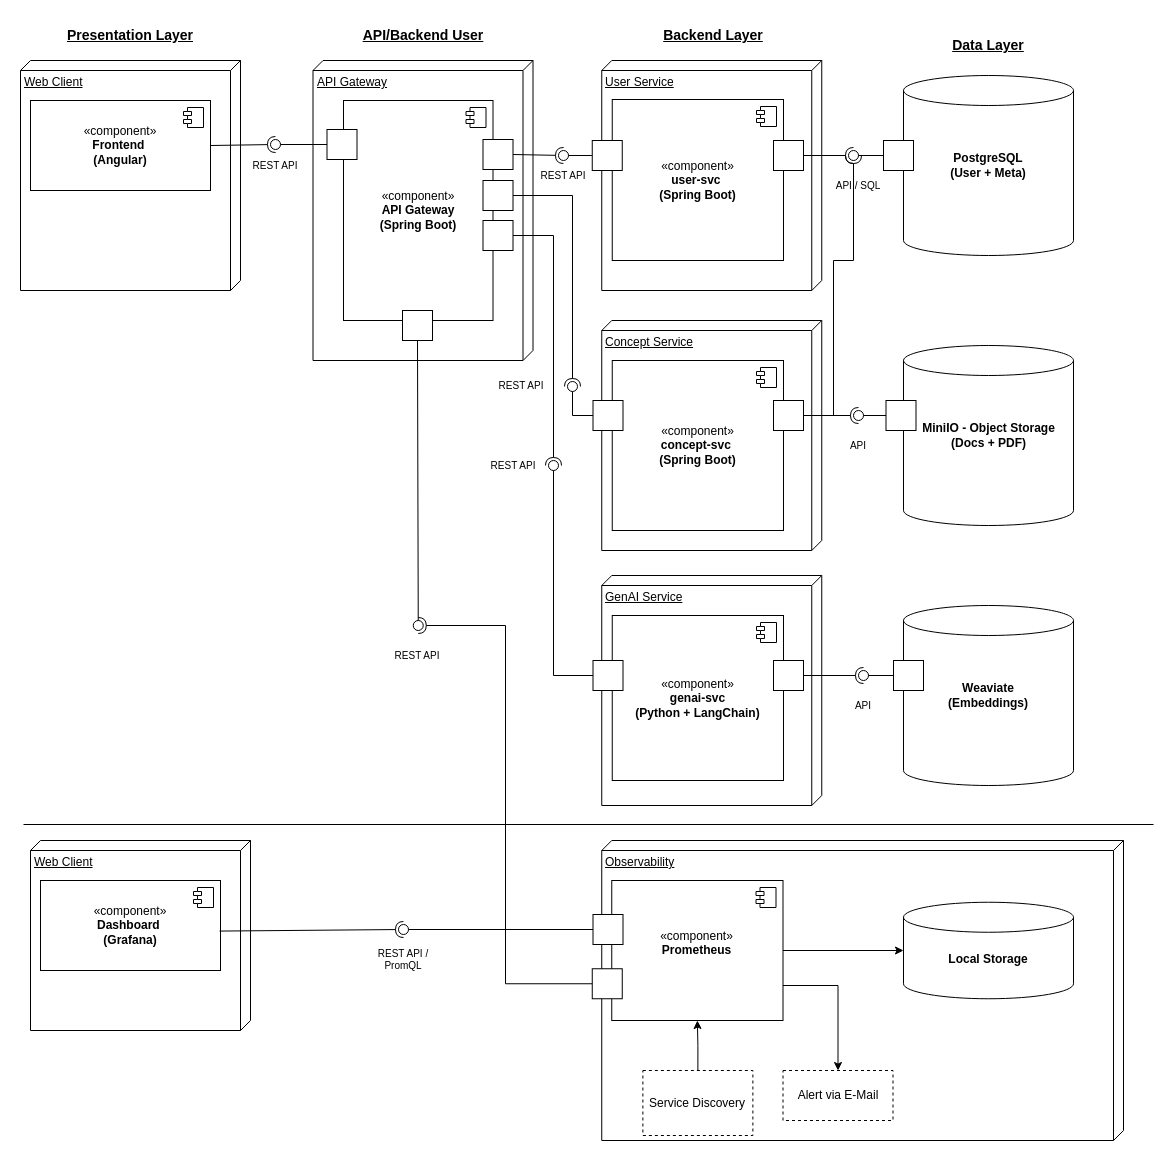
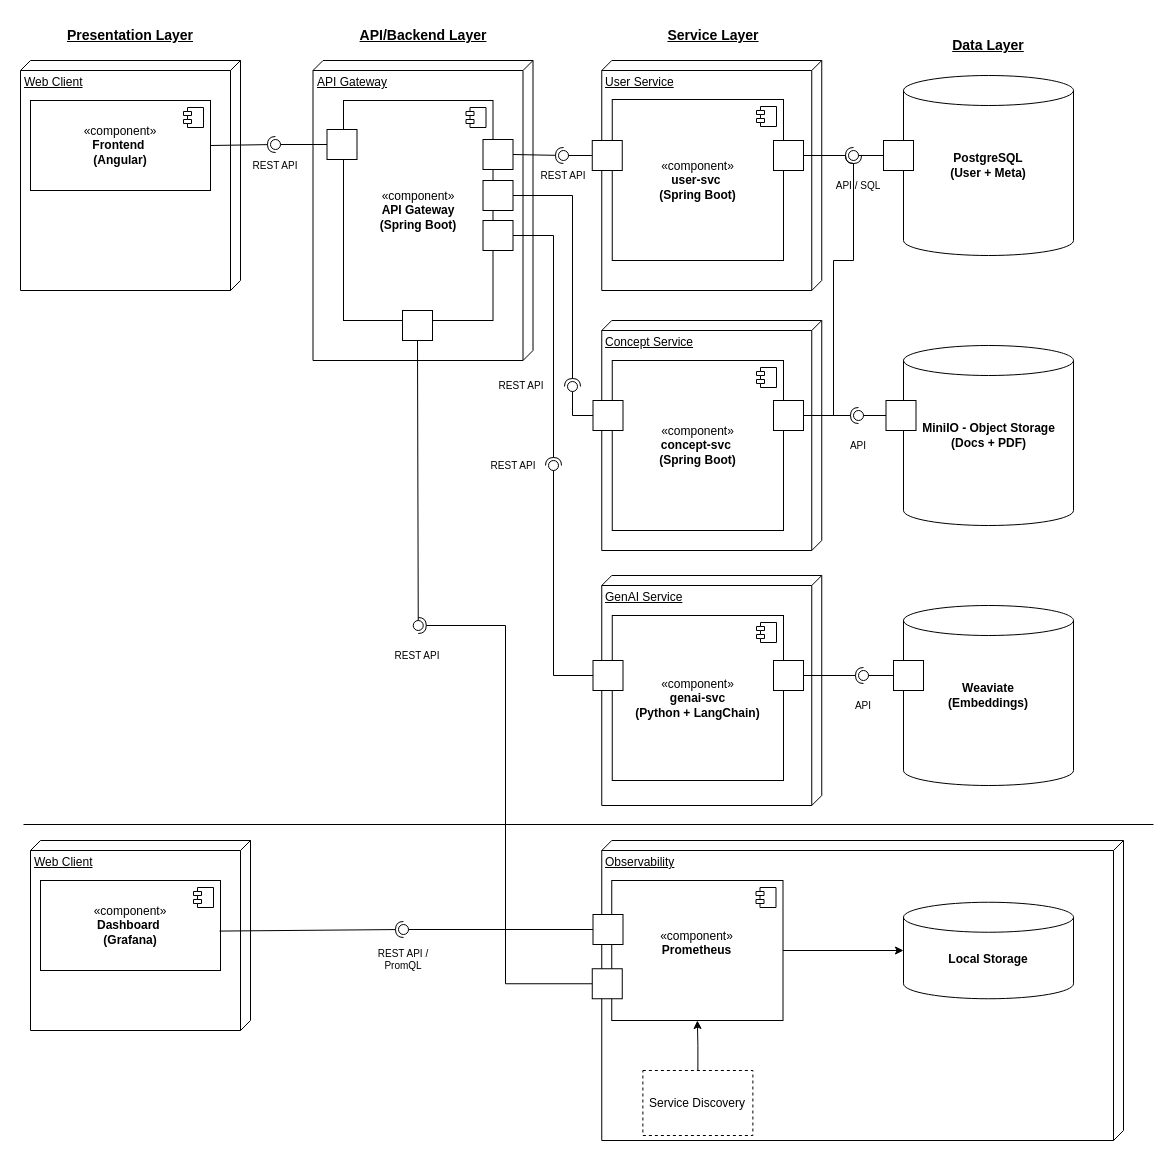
(424, 36) -> (424, 36)
(714, 36) -> (714, 36)
(838, 997) -> none
(838, 1096) -> none
